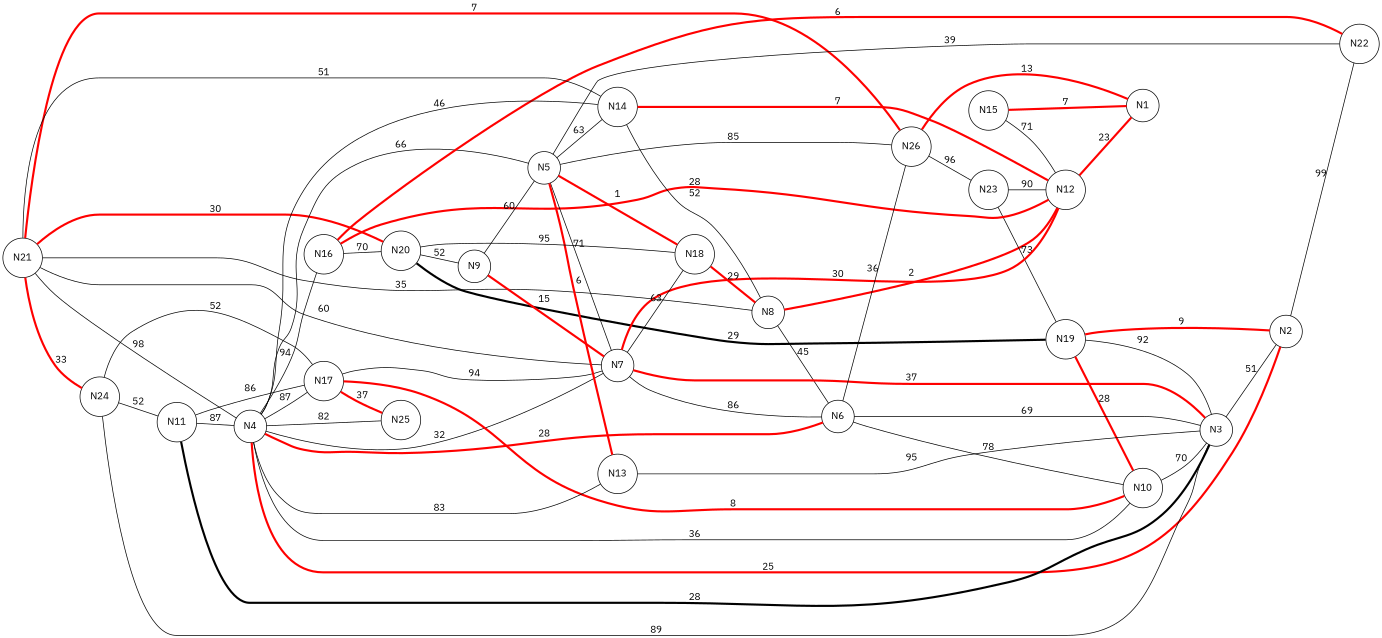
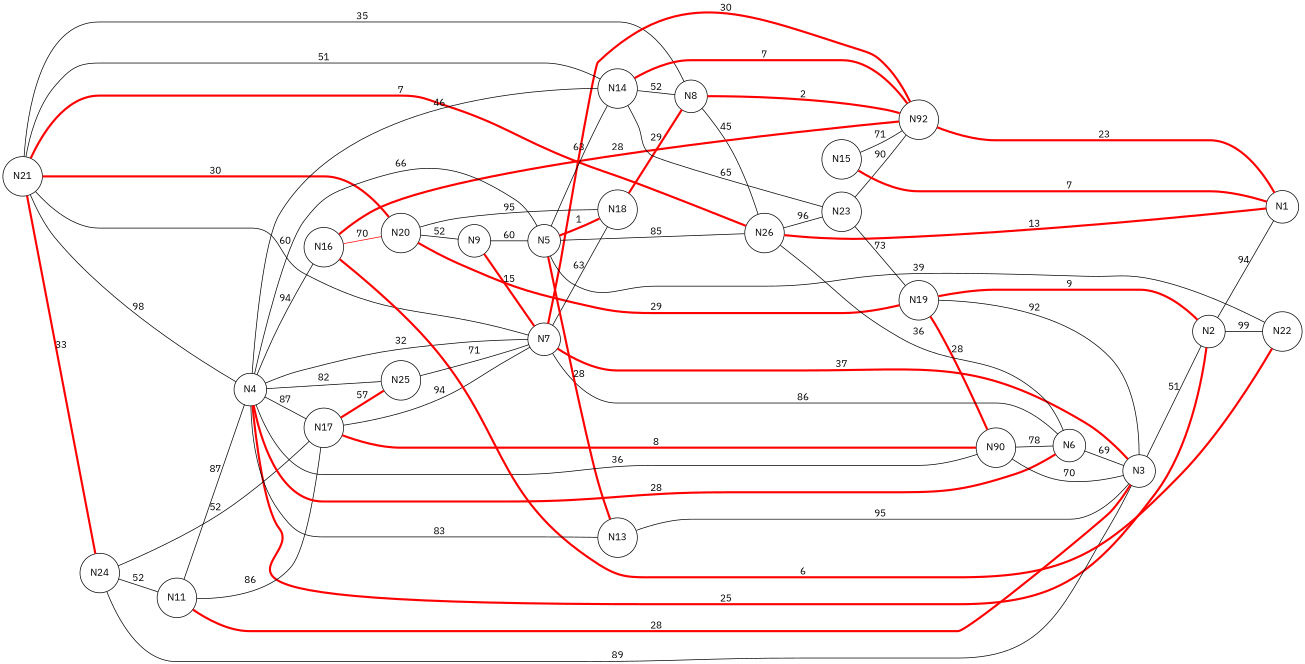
none -> (710, 174)
(1066, 190) -> (919, 120)
(362, 253) -> (362, 240)
(581, 267) -> (475, 361)
none -> (1246, 269)
(579, 281) -> (579, 374)
(725, 341) -> (653, 313)
(803, 364) -> (736, 158)
(362, 396) -> (362, 396)
(1143, 488) -> (996, 448)
(666, 603) -> (687, 631)
